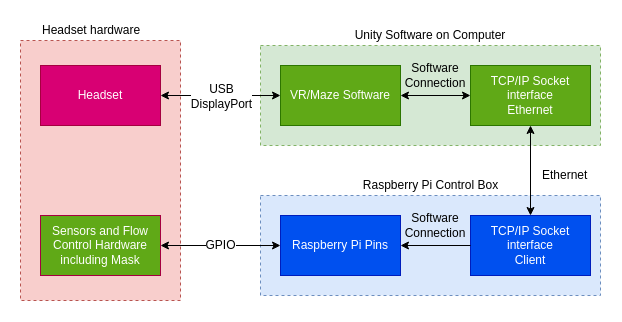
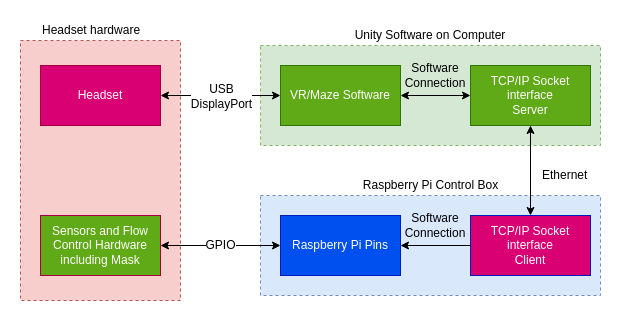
(531, 96) -> (531, 96)
(531, 246) -> (531, 246)
